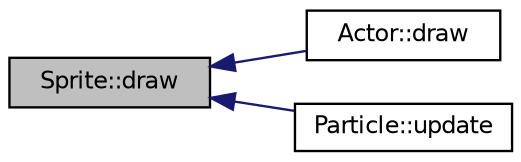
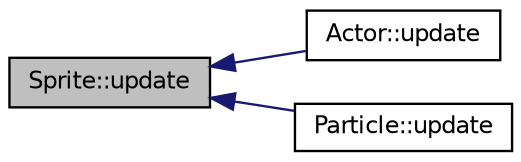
(404, 35) -> (404, 35)
(110, 83) -> (110, 83)
